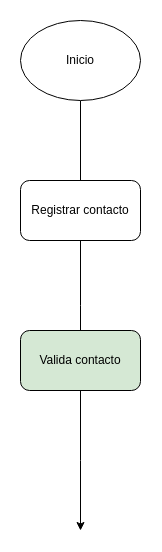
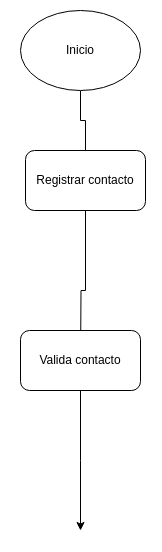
(81, 61) -> (81, 51)
(81, 211) -> (86, 181)
(81, 361) -> (81, 361)
